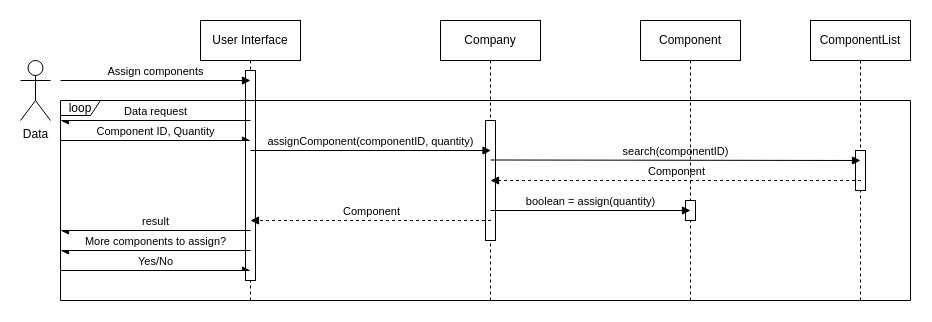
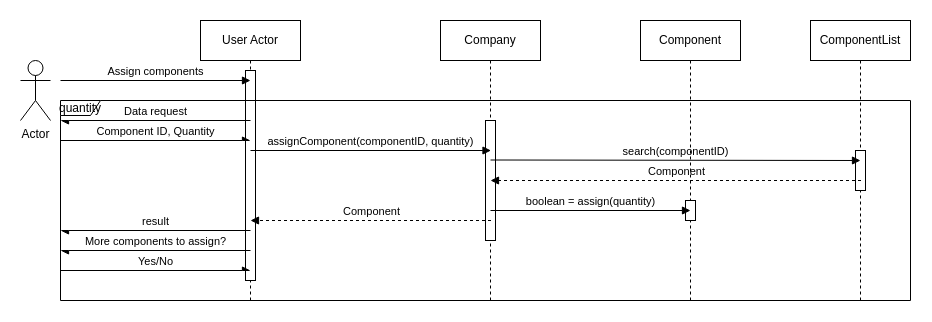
(251, 41) -> (251, 41)
(81, 109) -> (81, 109)
(36, 135) -> (36, 135)
